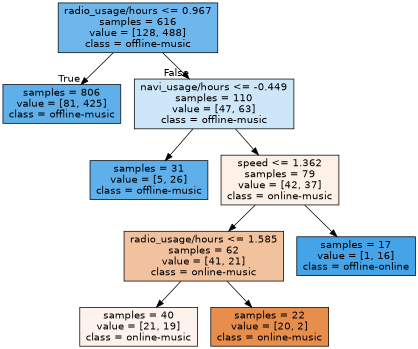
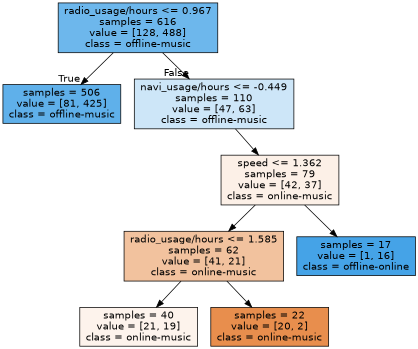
(62, 104) -> (62, 104)
(149, 180) -> none
